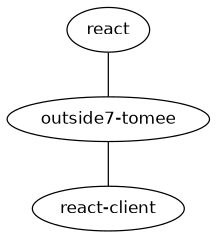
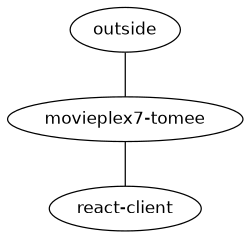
(108, 30) -> (125, 30)
(108, 119) -> (125, 119)
